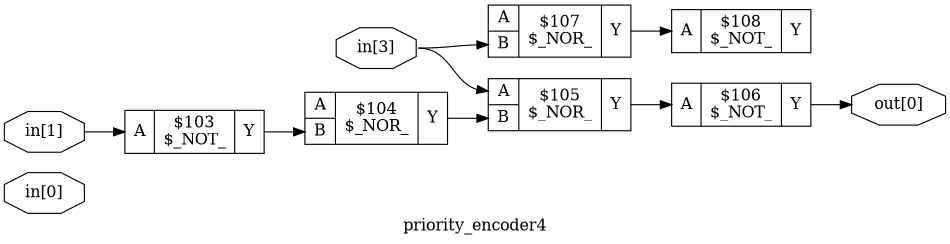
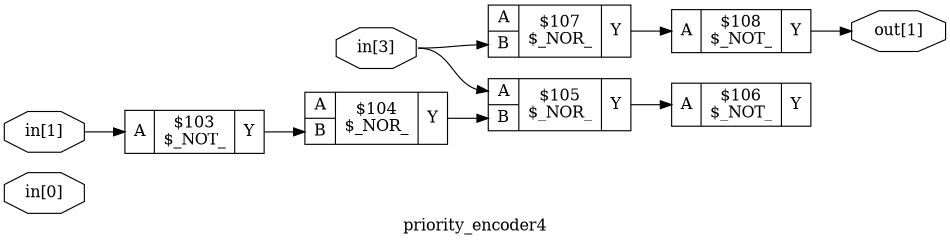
none -> (899, 31)
(899, 105) -> none
